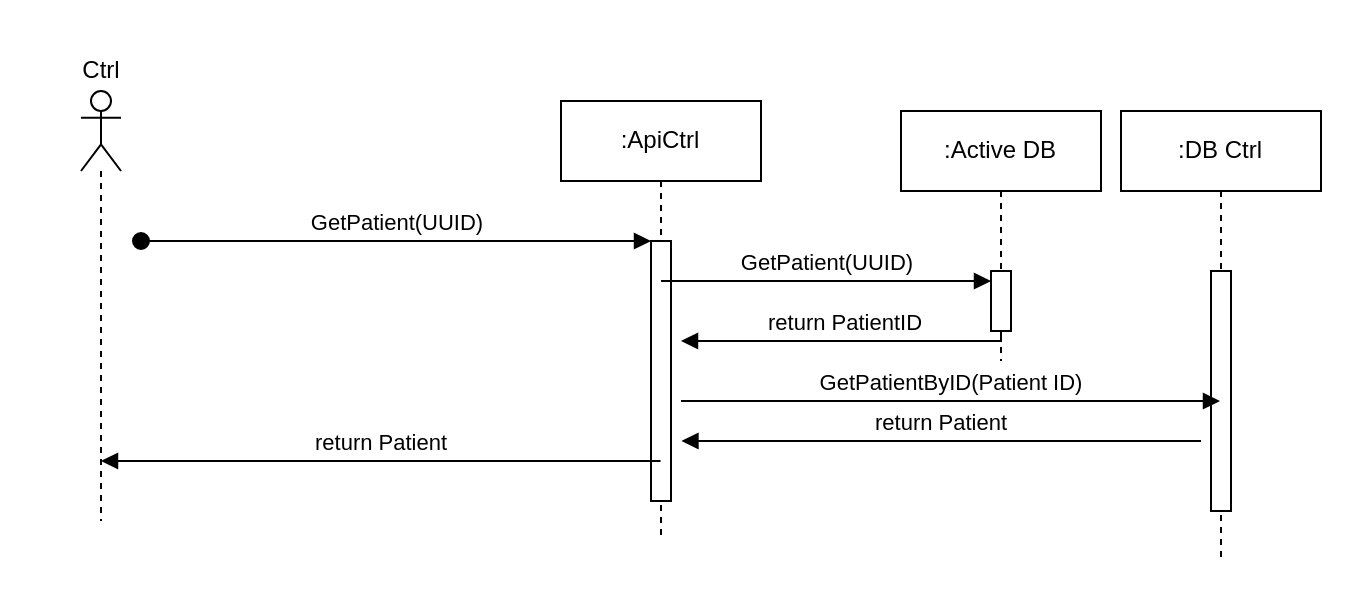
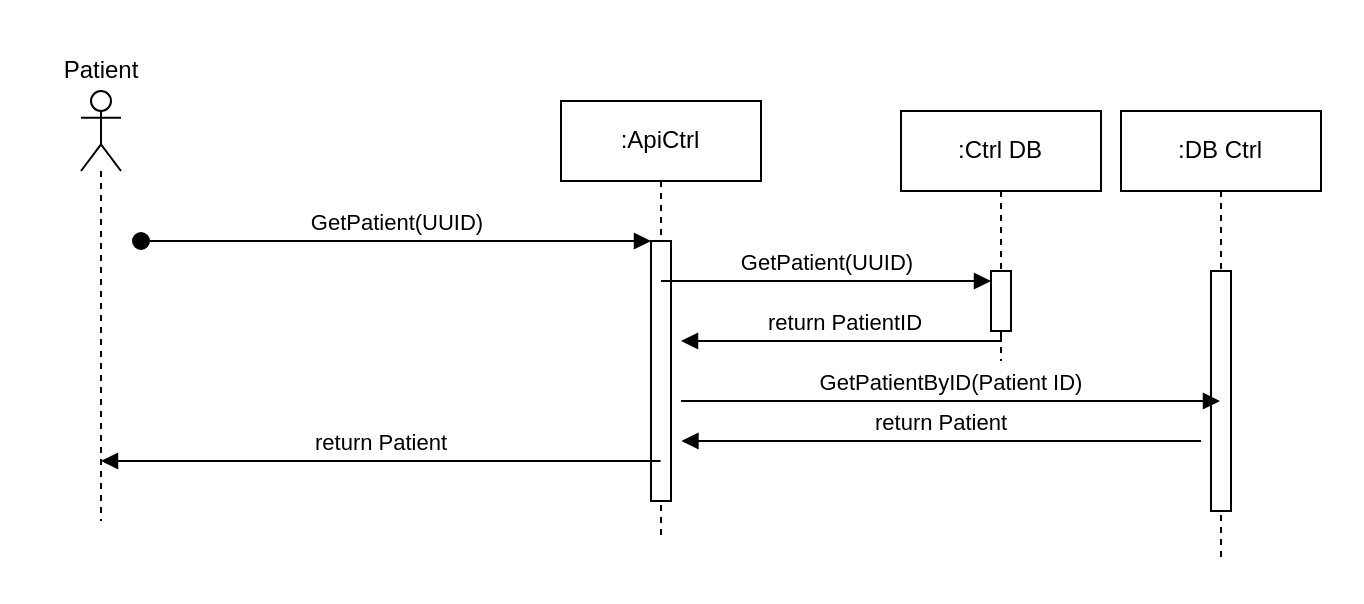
(102, 71) -> (102, 71)
(1001, 151) -> (1001, 151)
